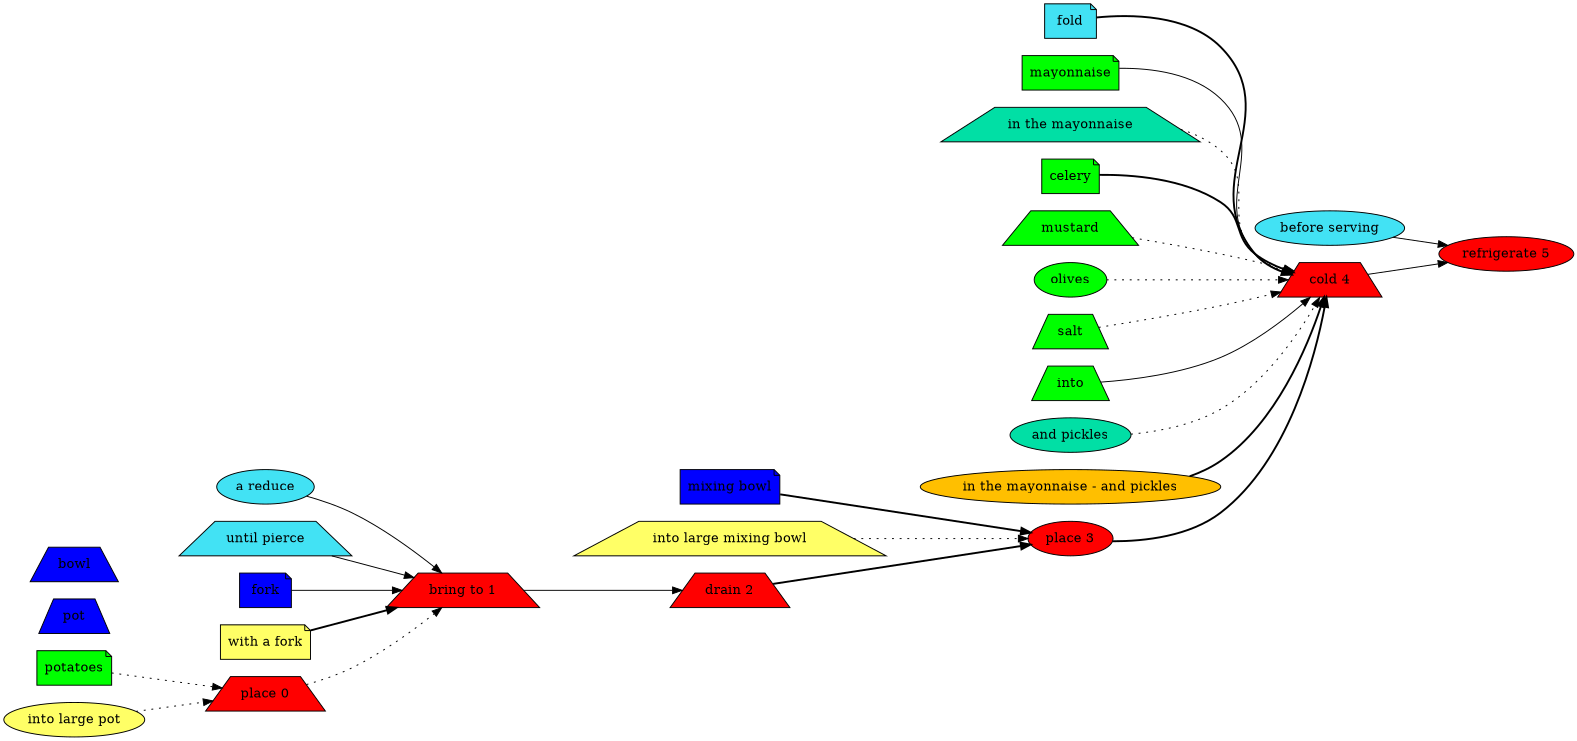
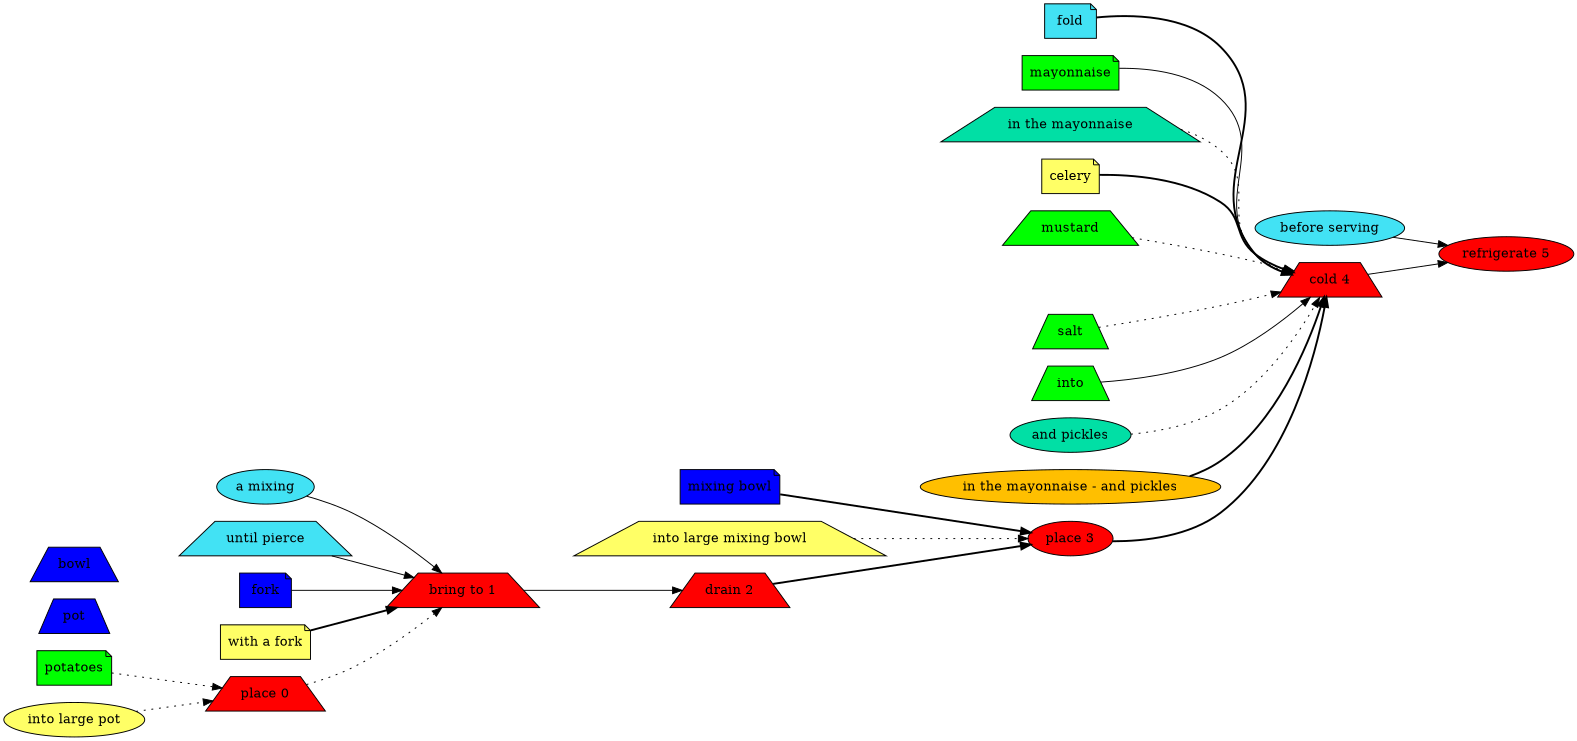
(1071, 176) -> (1071, 176)
(1071, 280) -> none
(265, 487) -> (265, 487)
